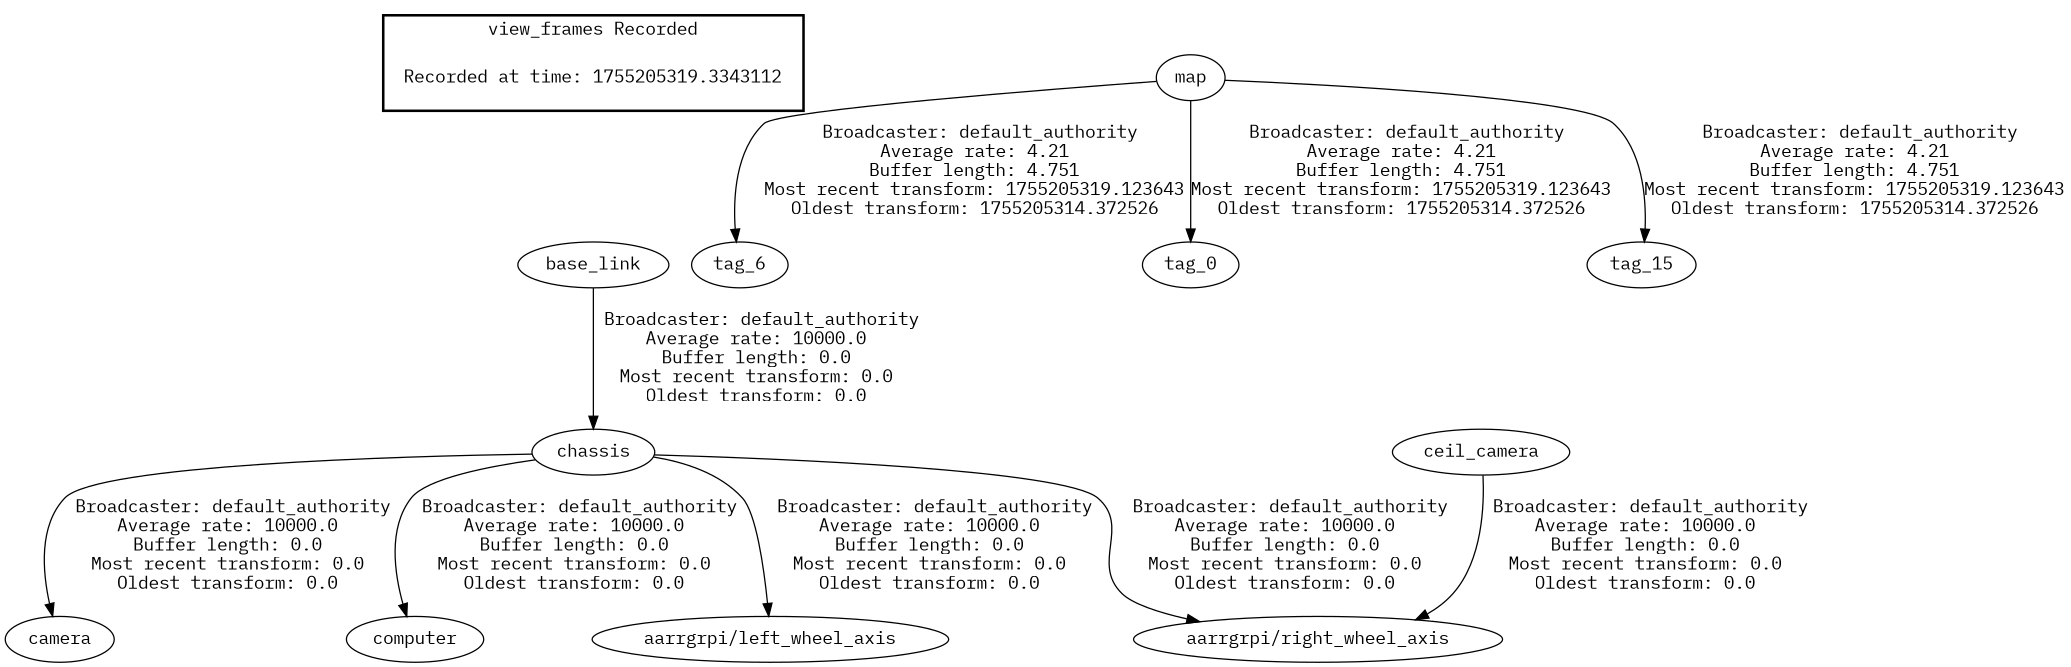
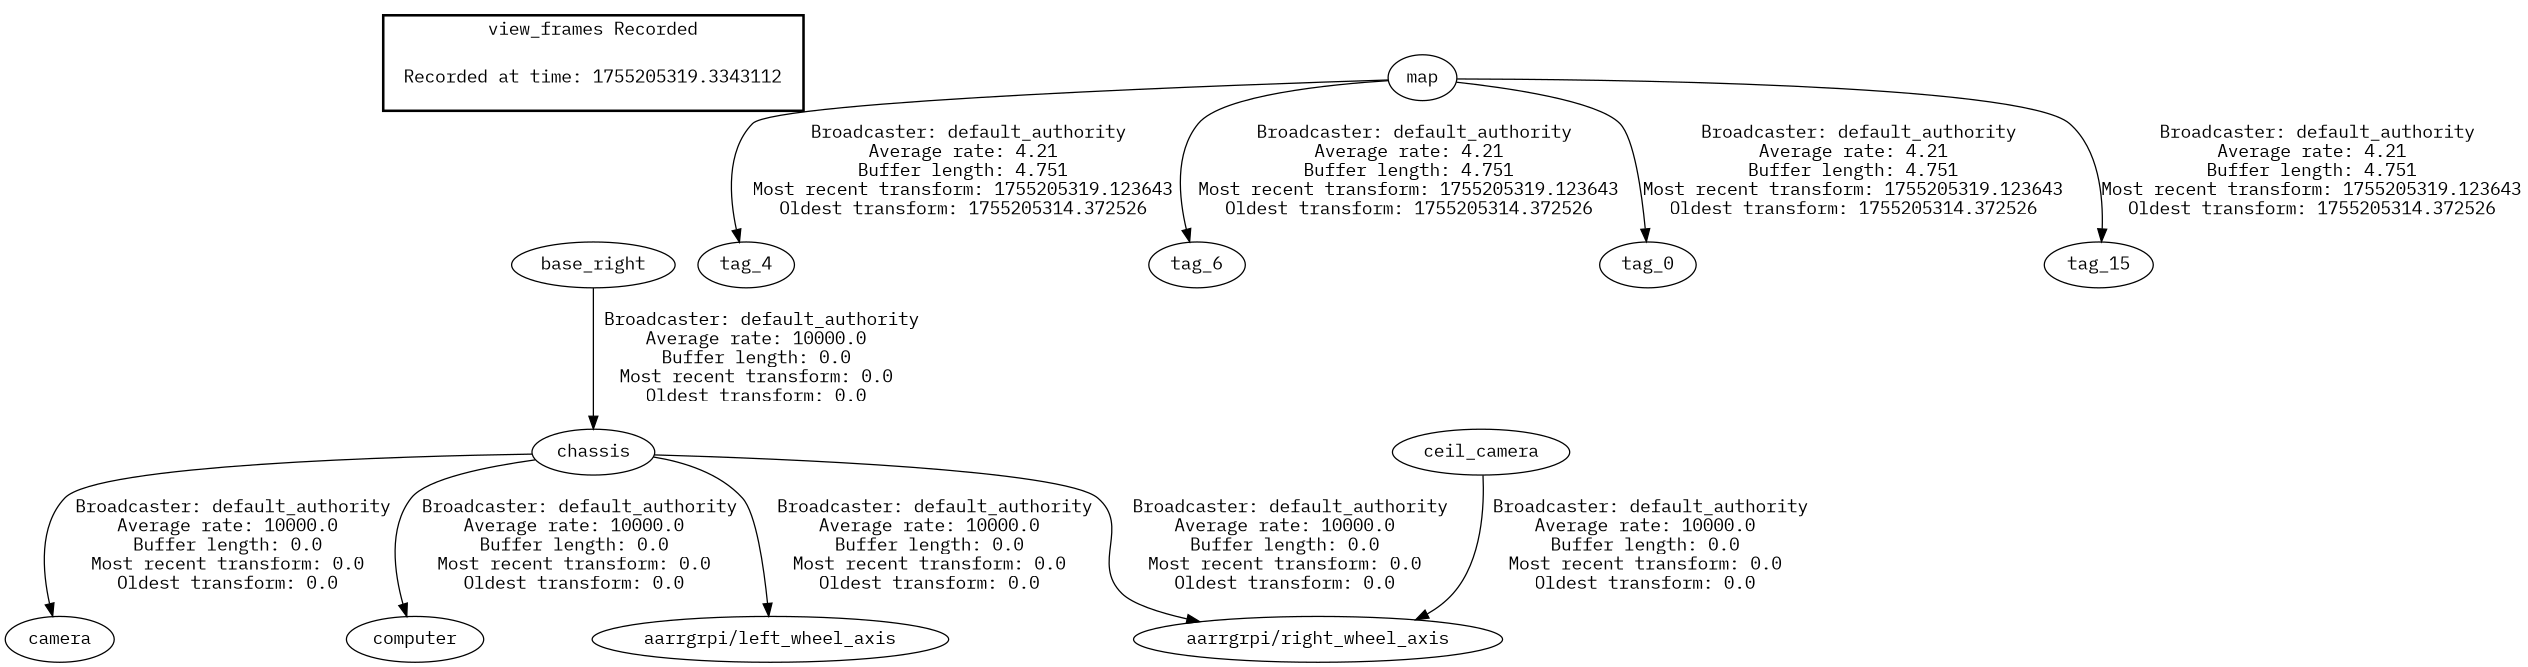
(593, 265) -> (593, 265)
none -> (746, 265)
